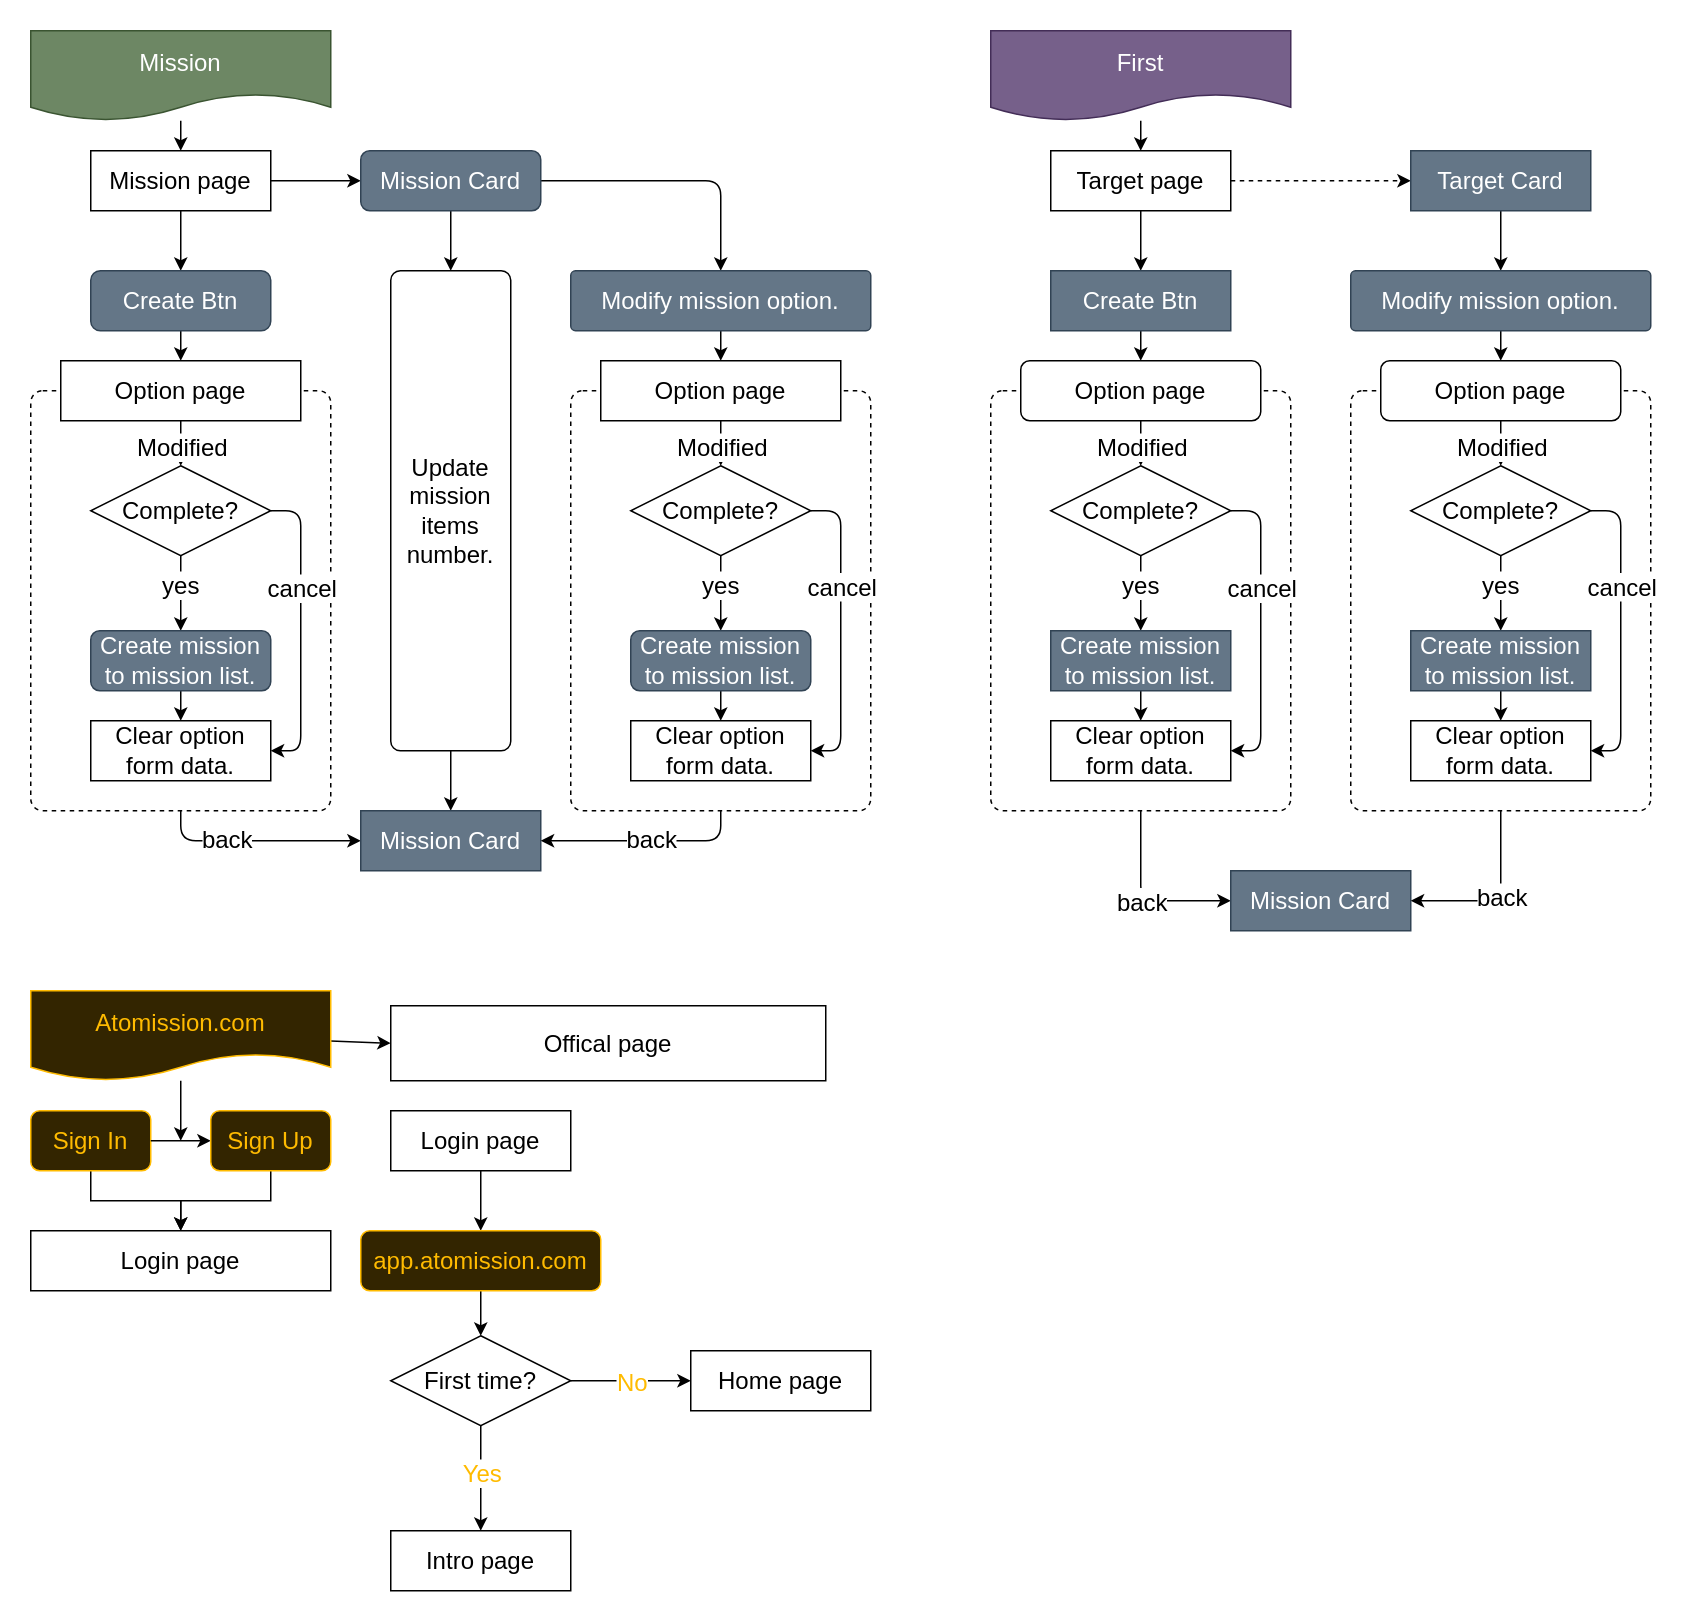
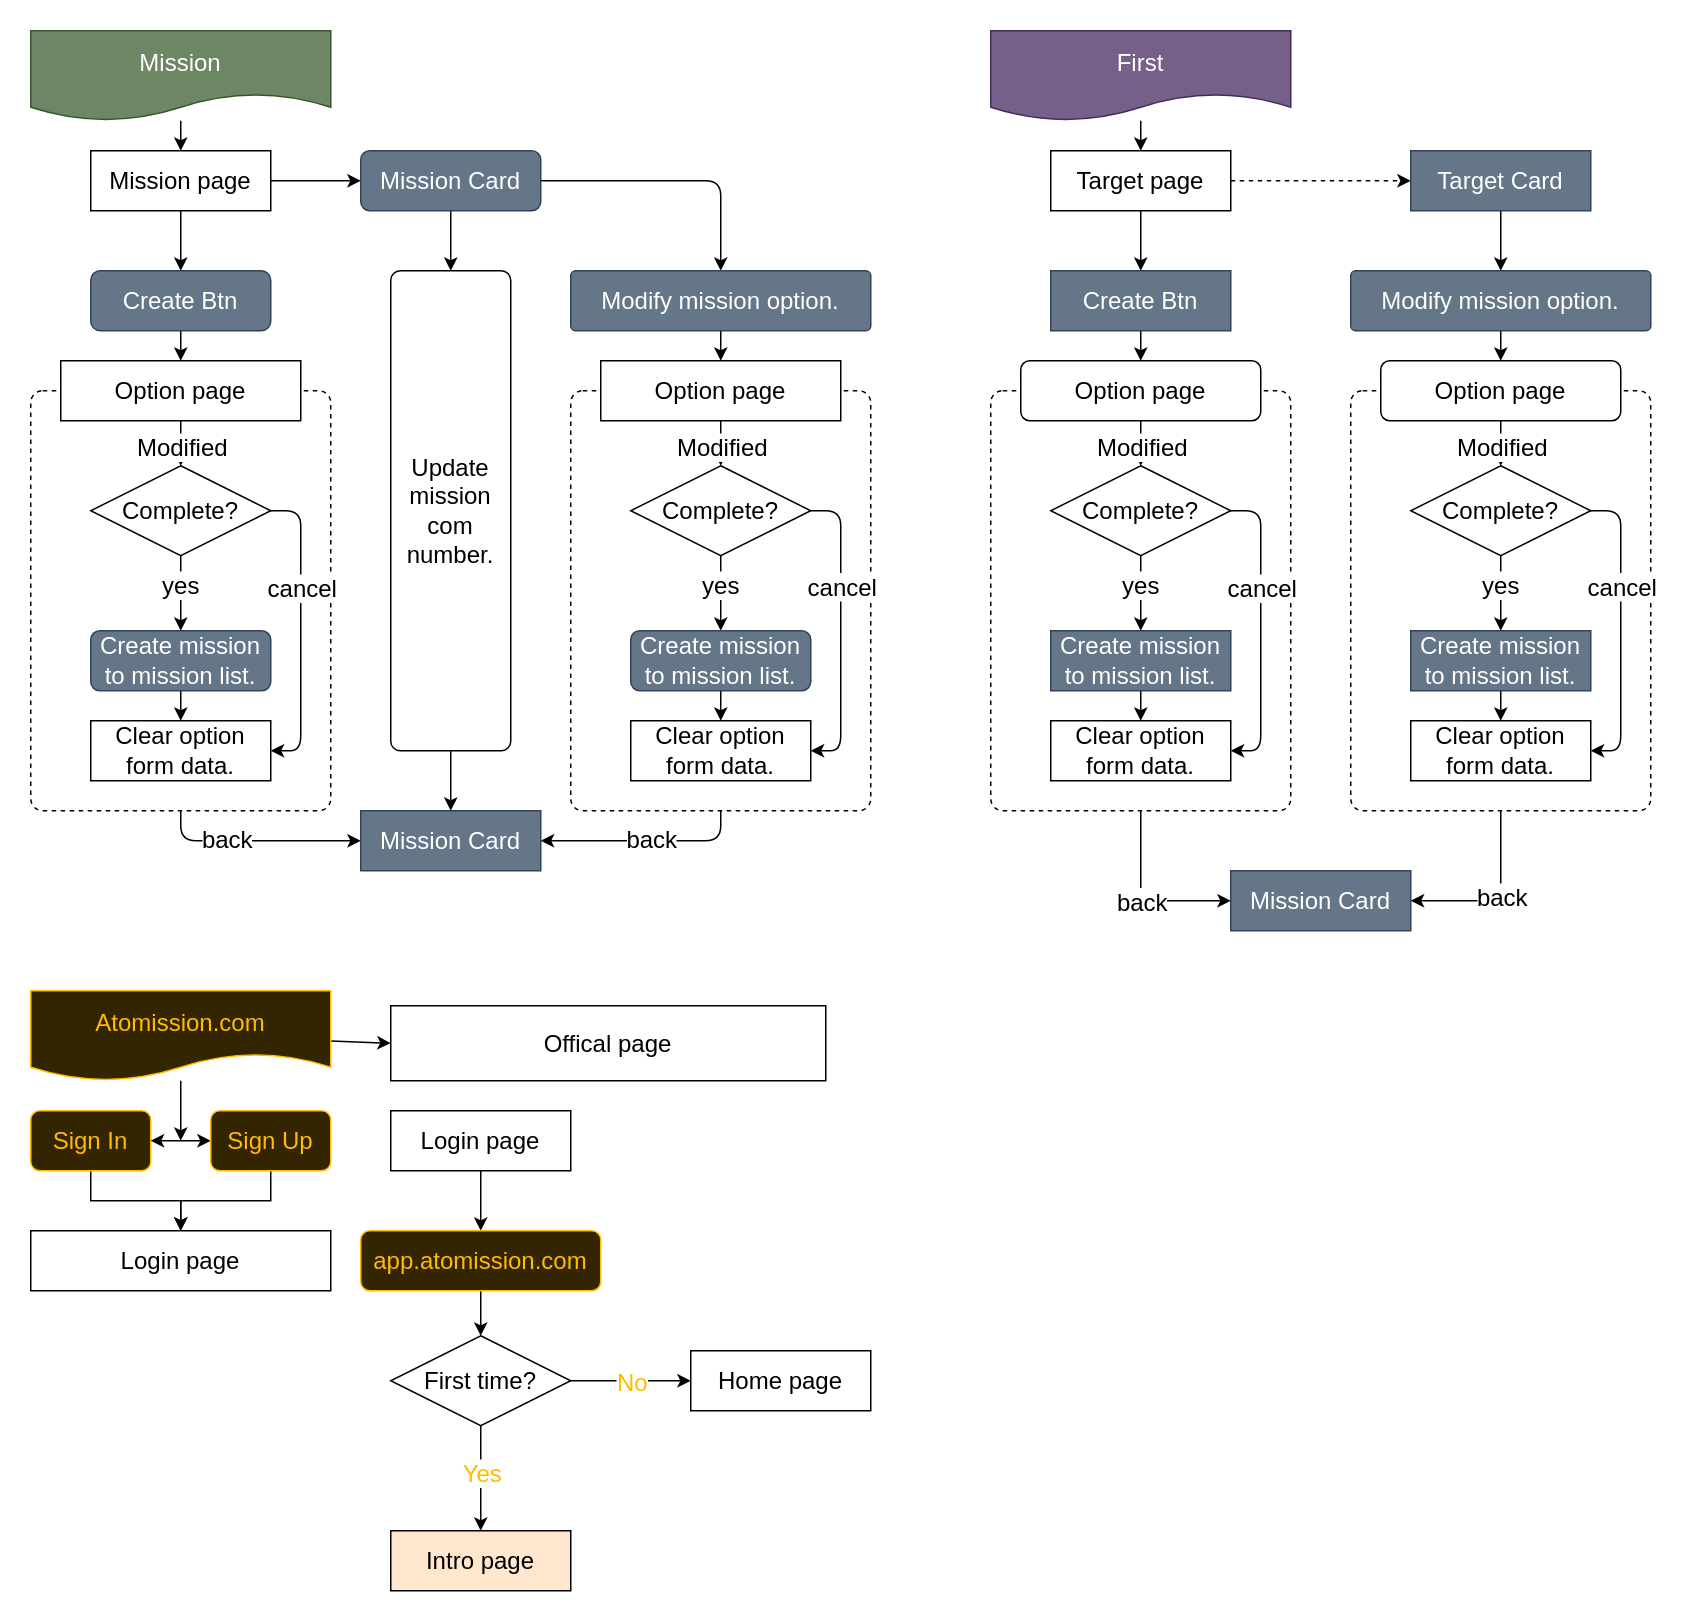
(451, 511) -> (451, 511)
(157, 1141) -> (162, 1141)
(481, 1561) -> (481, 1561)
